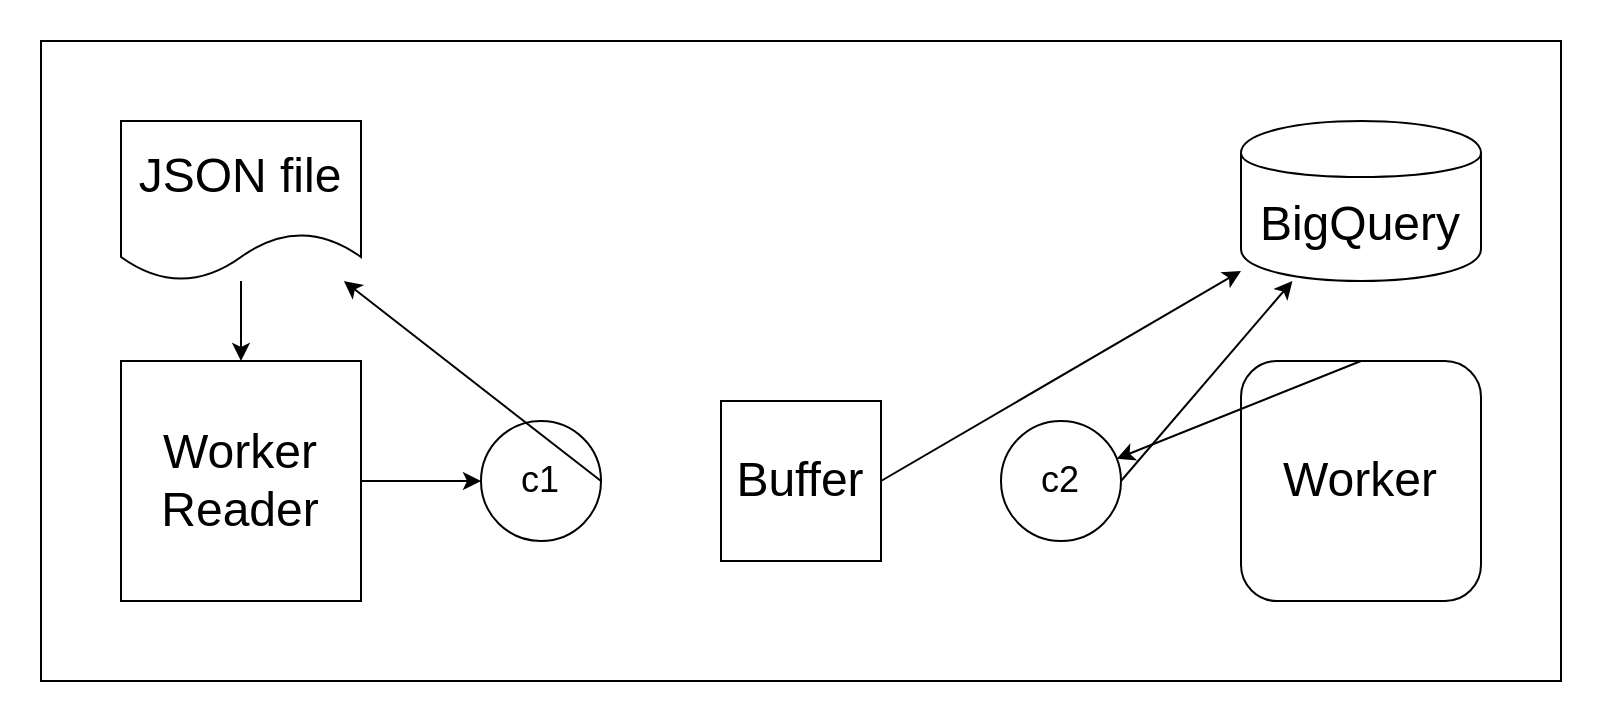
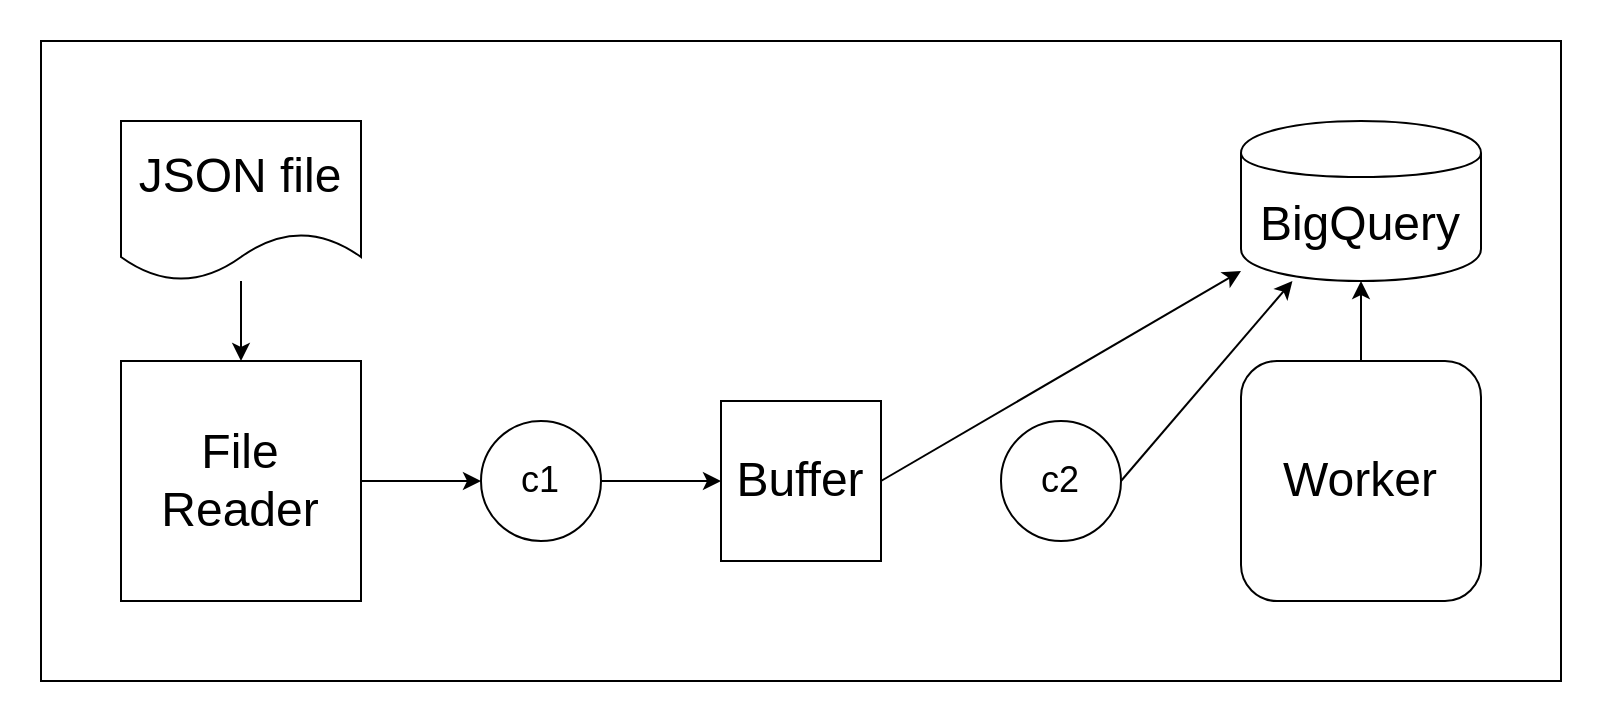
(478, 385) -> (654, 481)
(1261, 401) -> (1361, 328)
(241, 481) -> (241, 481)
